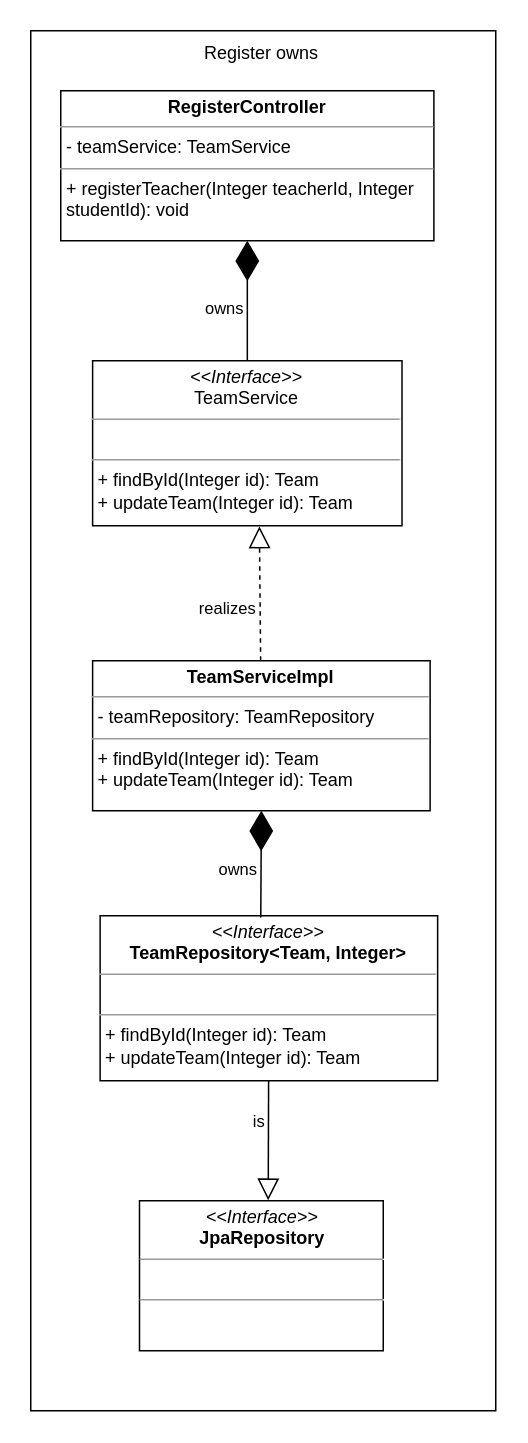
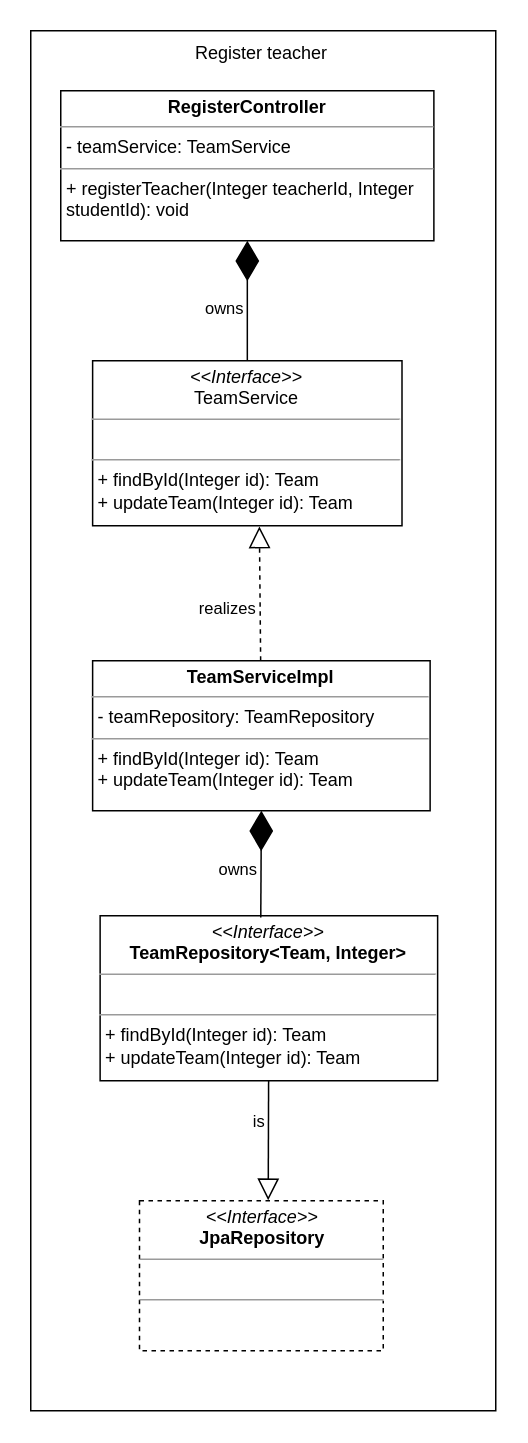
(262, 53) -> (262, 53)
(261, 1276) -> (261, 1276)
